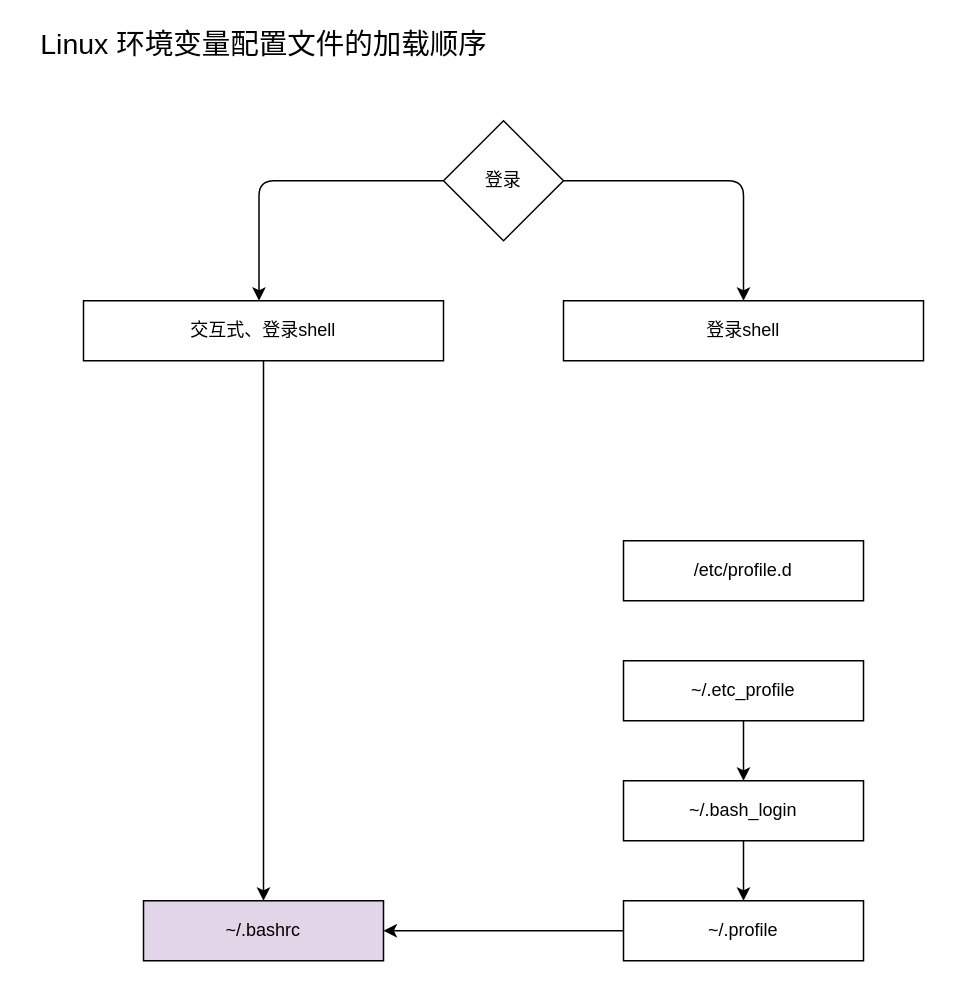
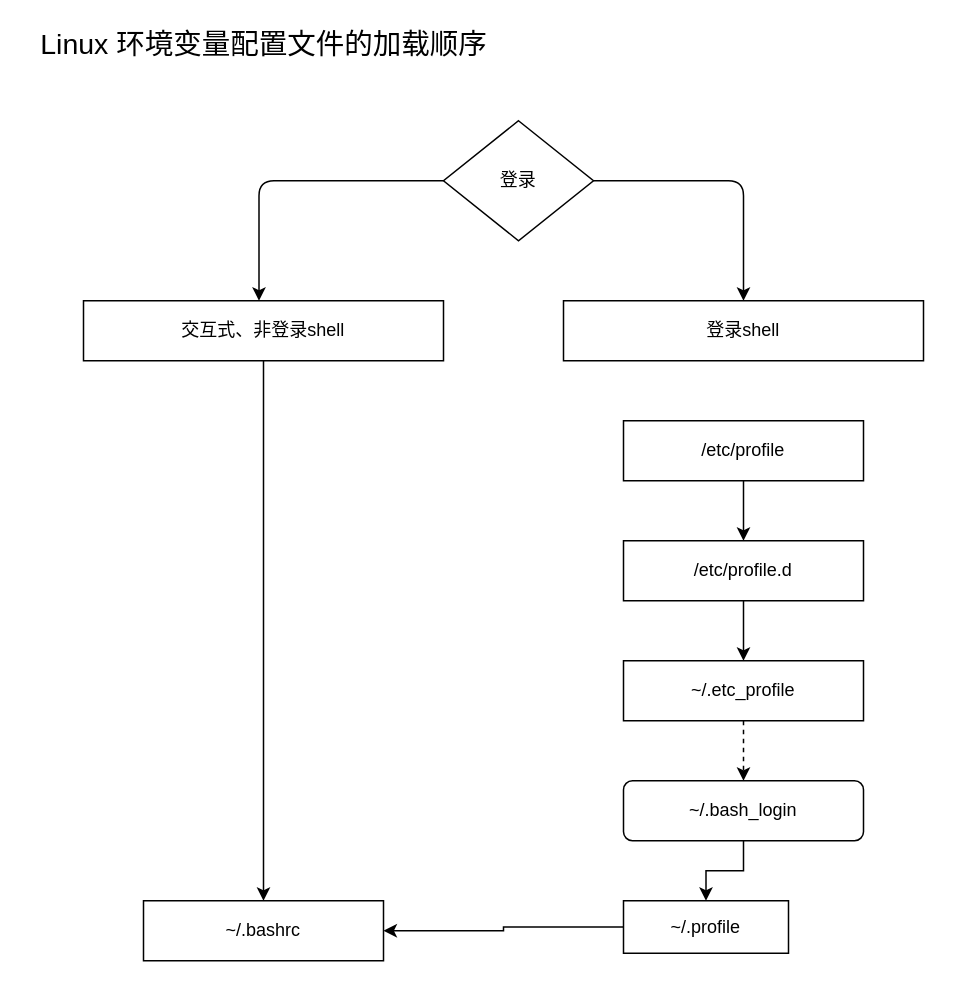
(503, 181) -> (518, 181)
(263, 331) -> (263, 331)
none -> (743, 451)
none -> (743, 506)
none -> (743, 626)
(743, 745) -> (743, 745)
(743, 811) -> (743, 811)
(263, 931) -> (263, 931)
(743, 931) -> (706, 927)
